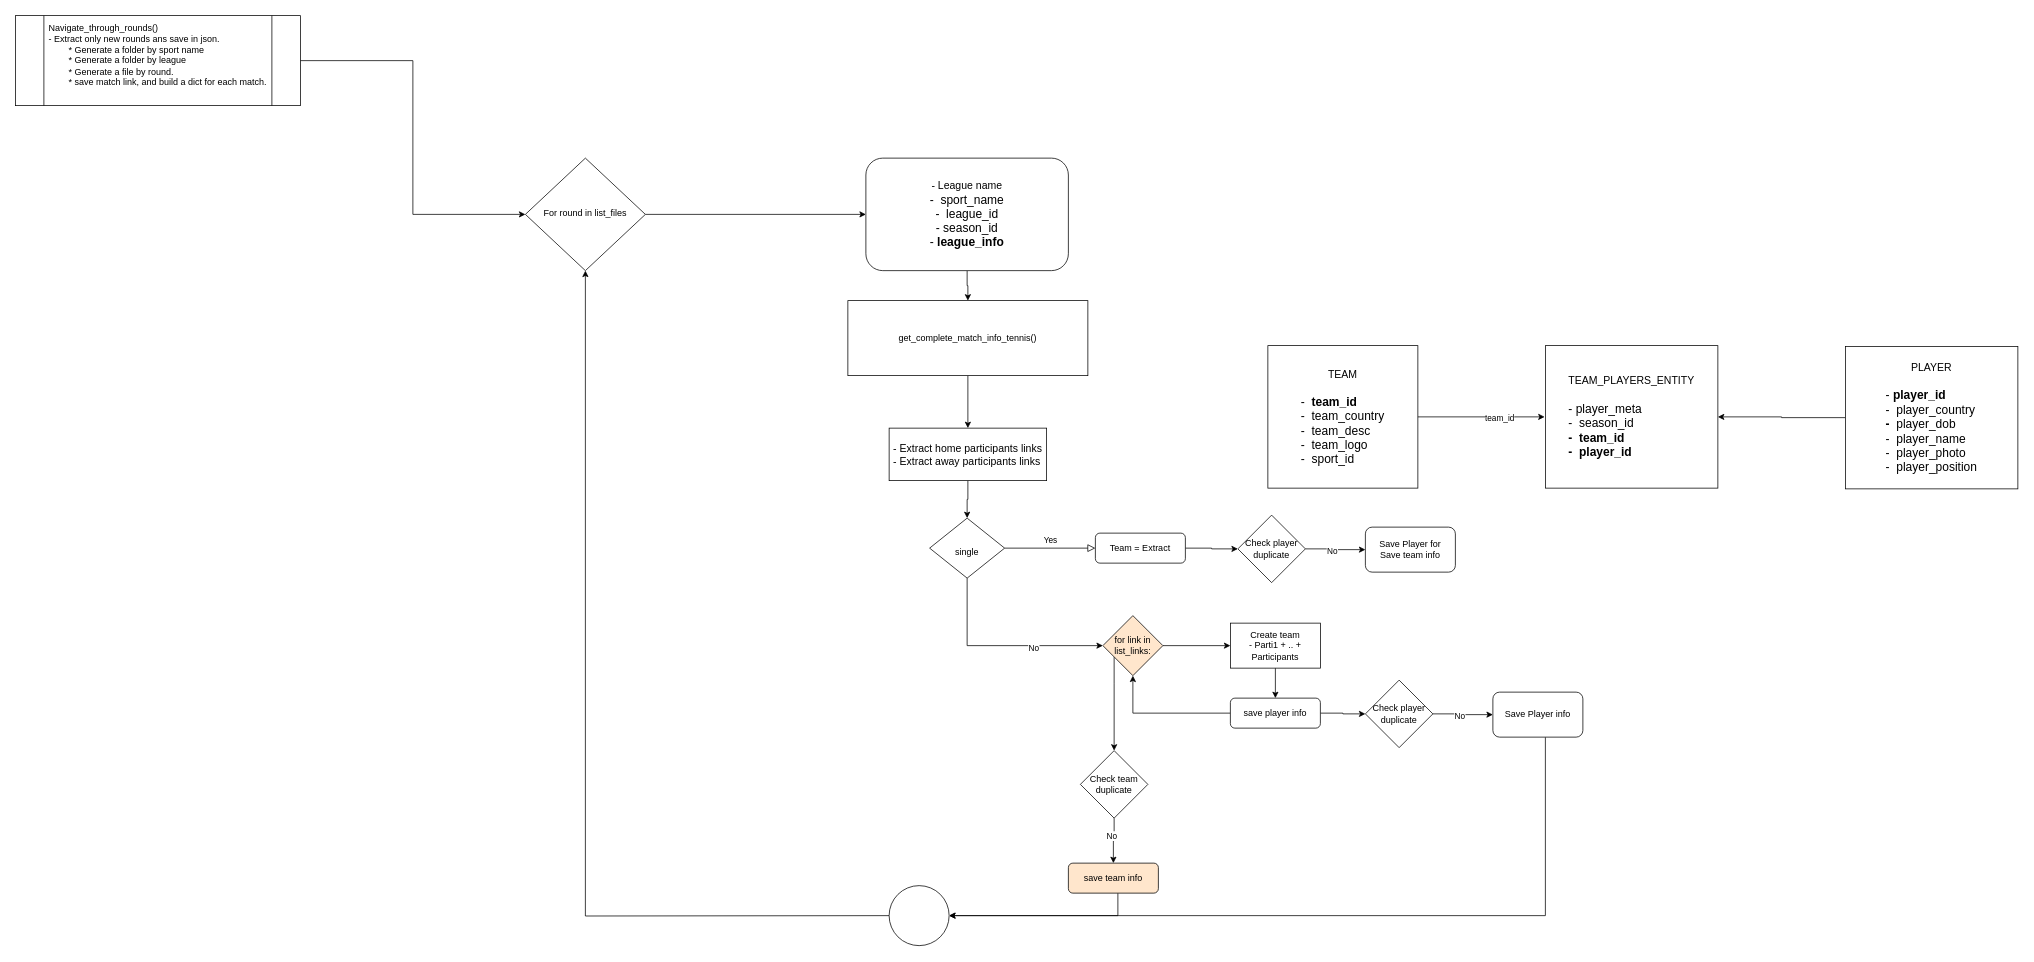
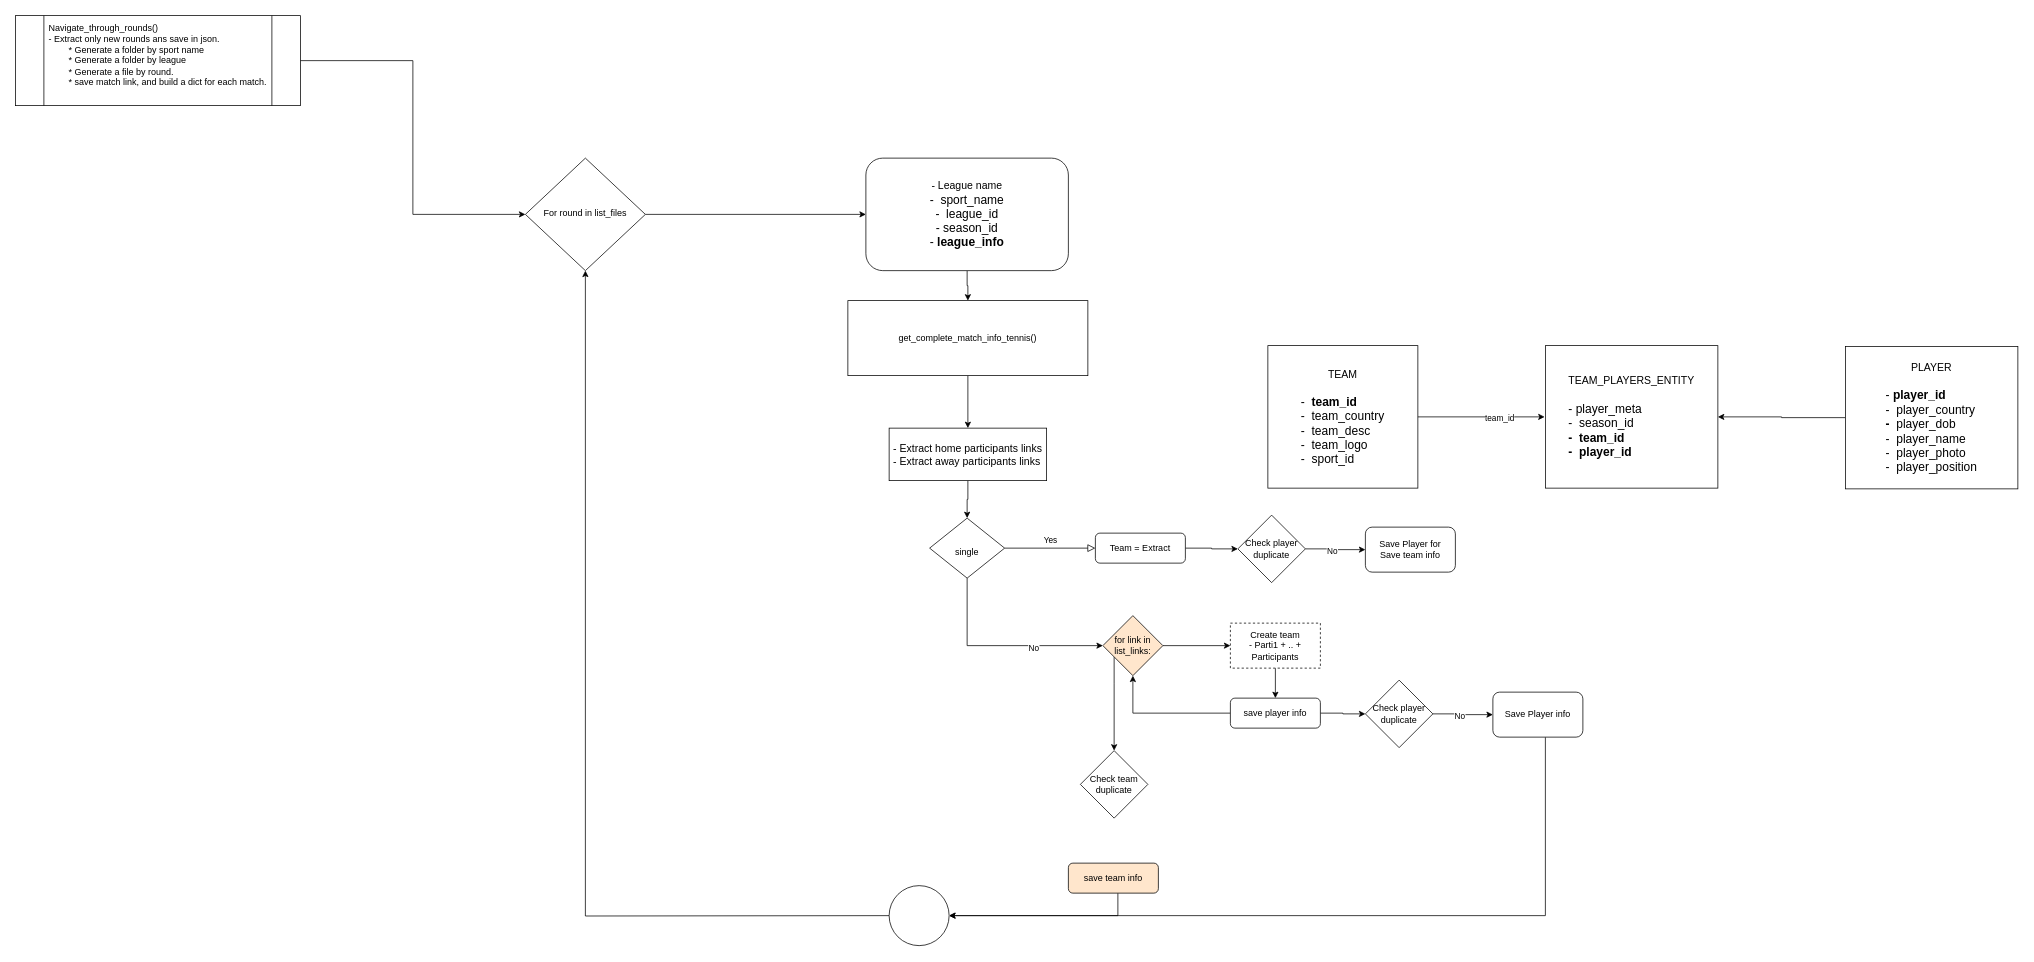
(1275, 645) -> (1275, 645)
(1113, 845) -> none
